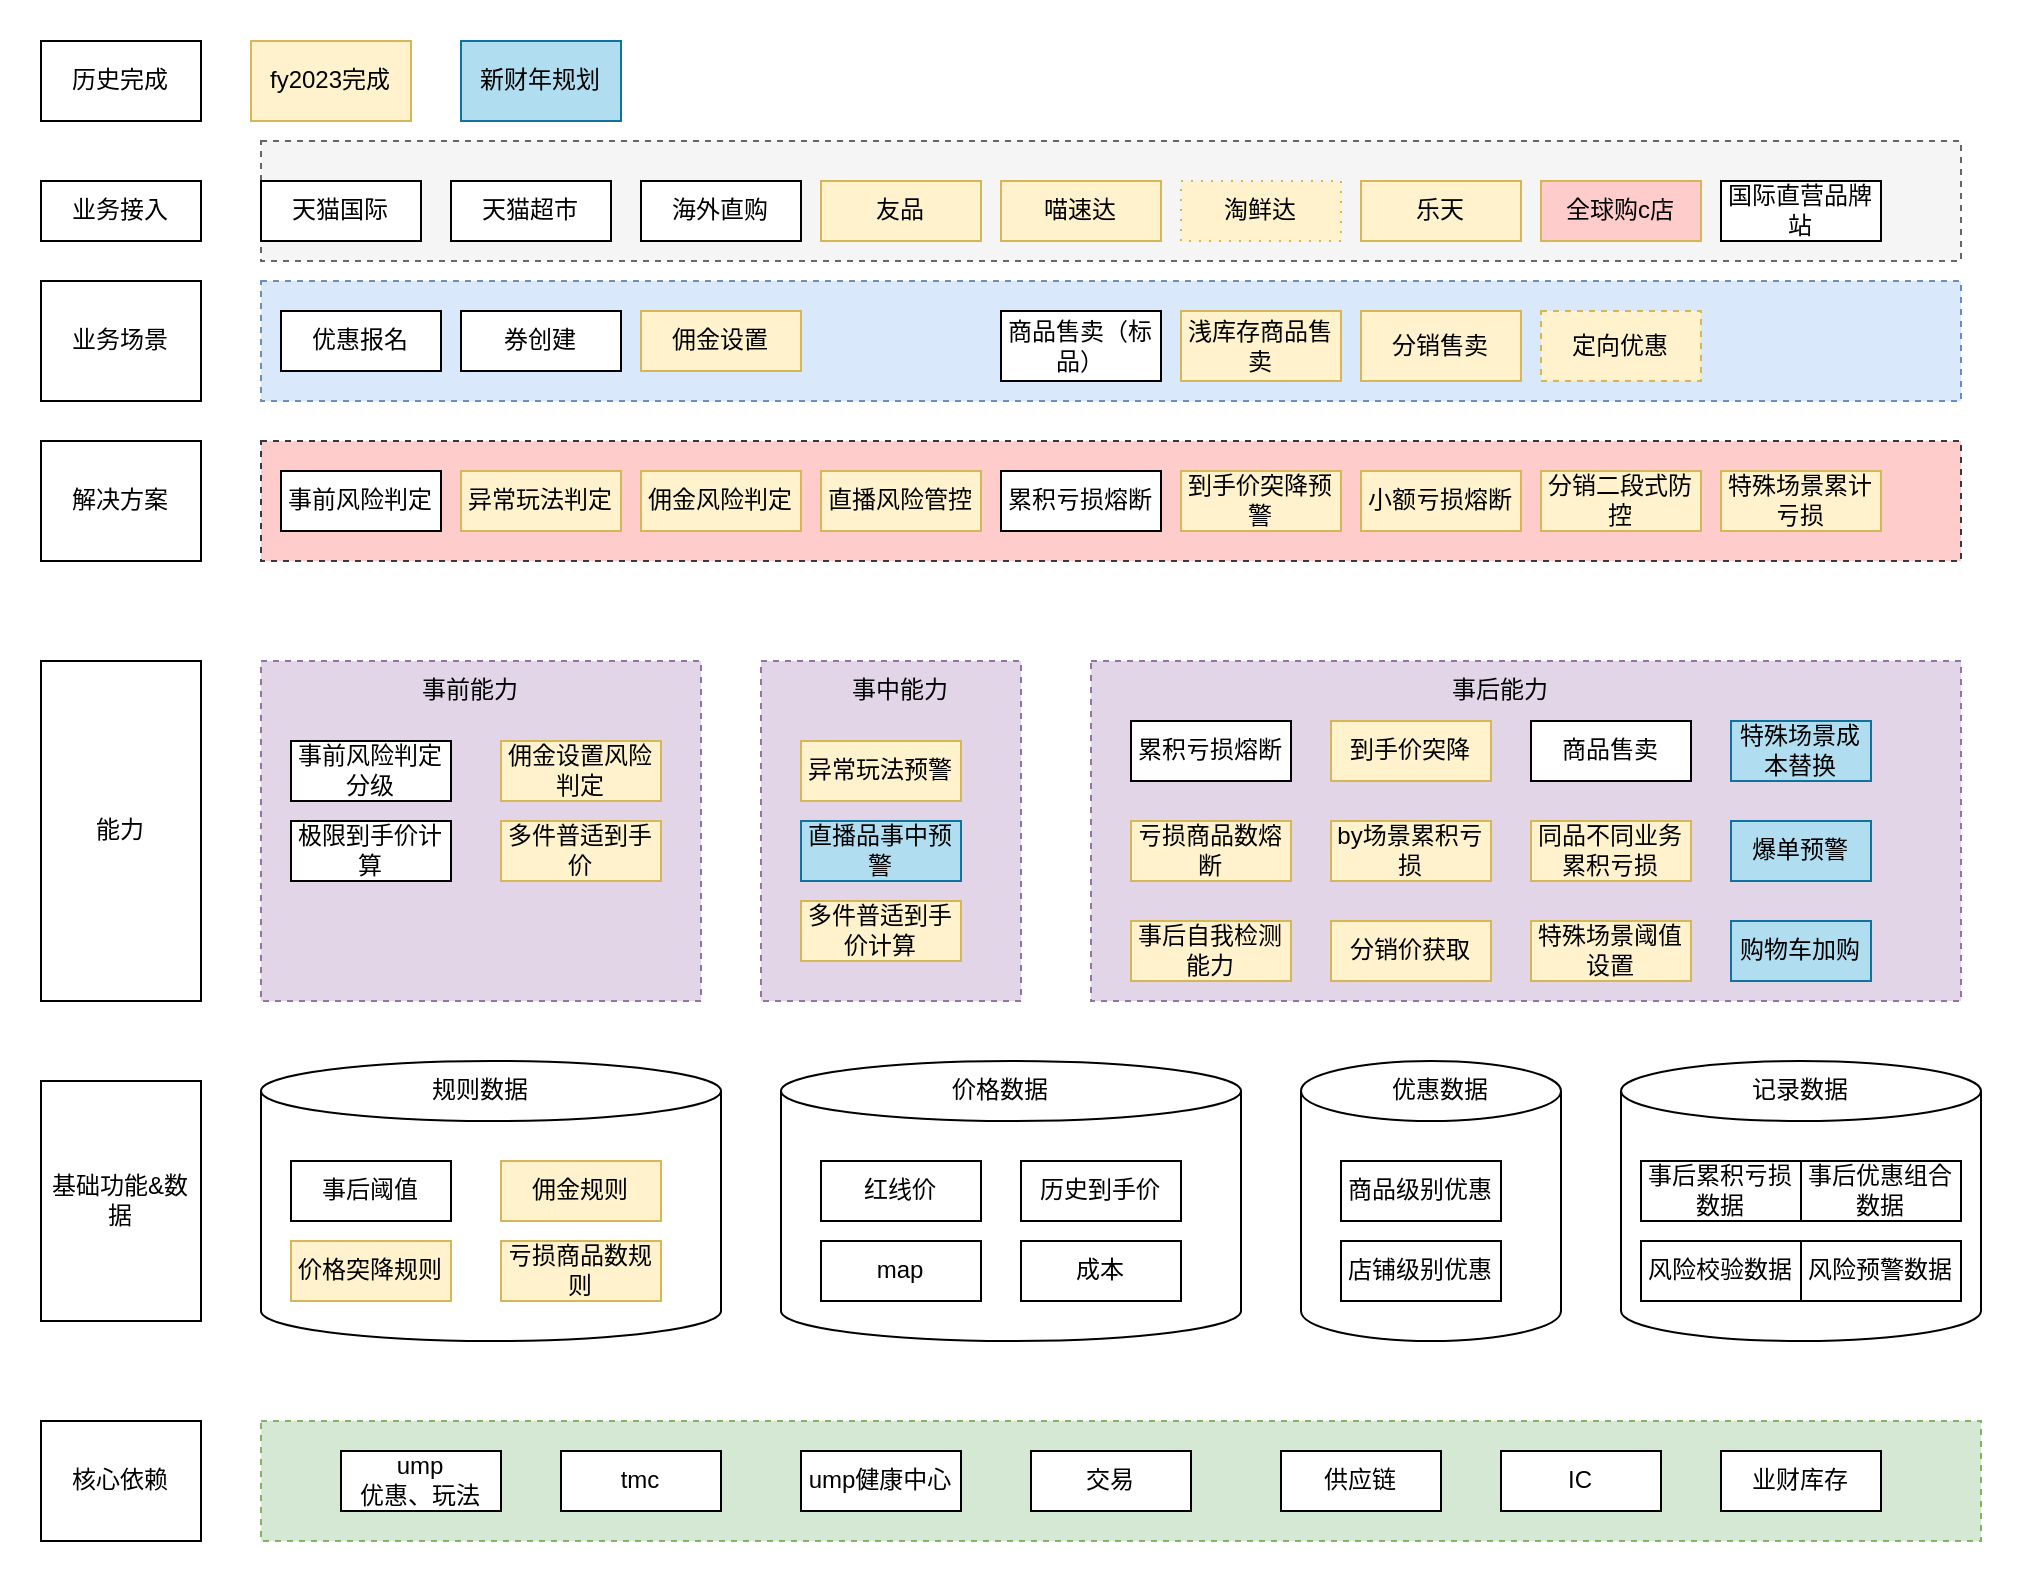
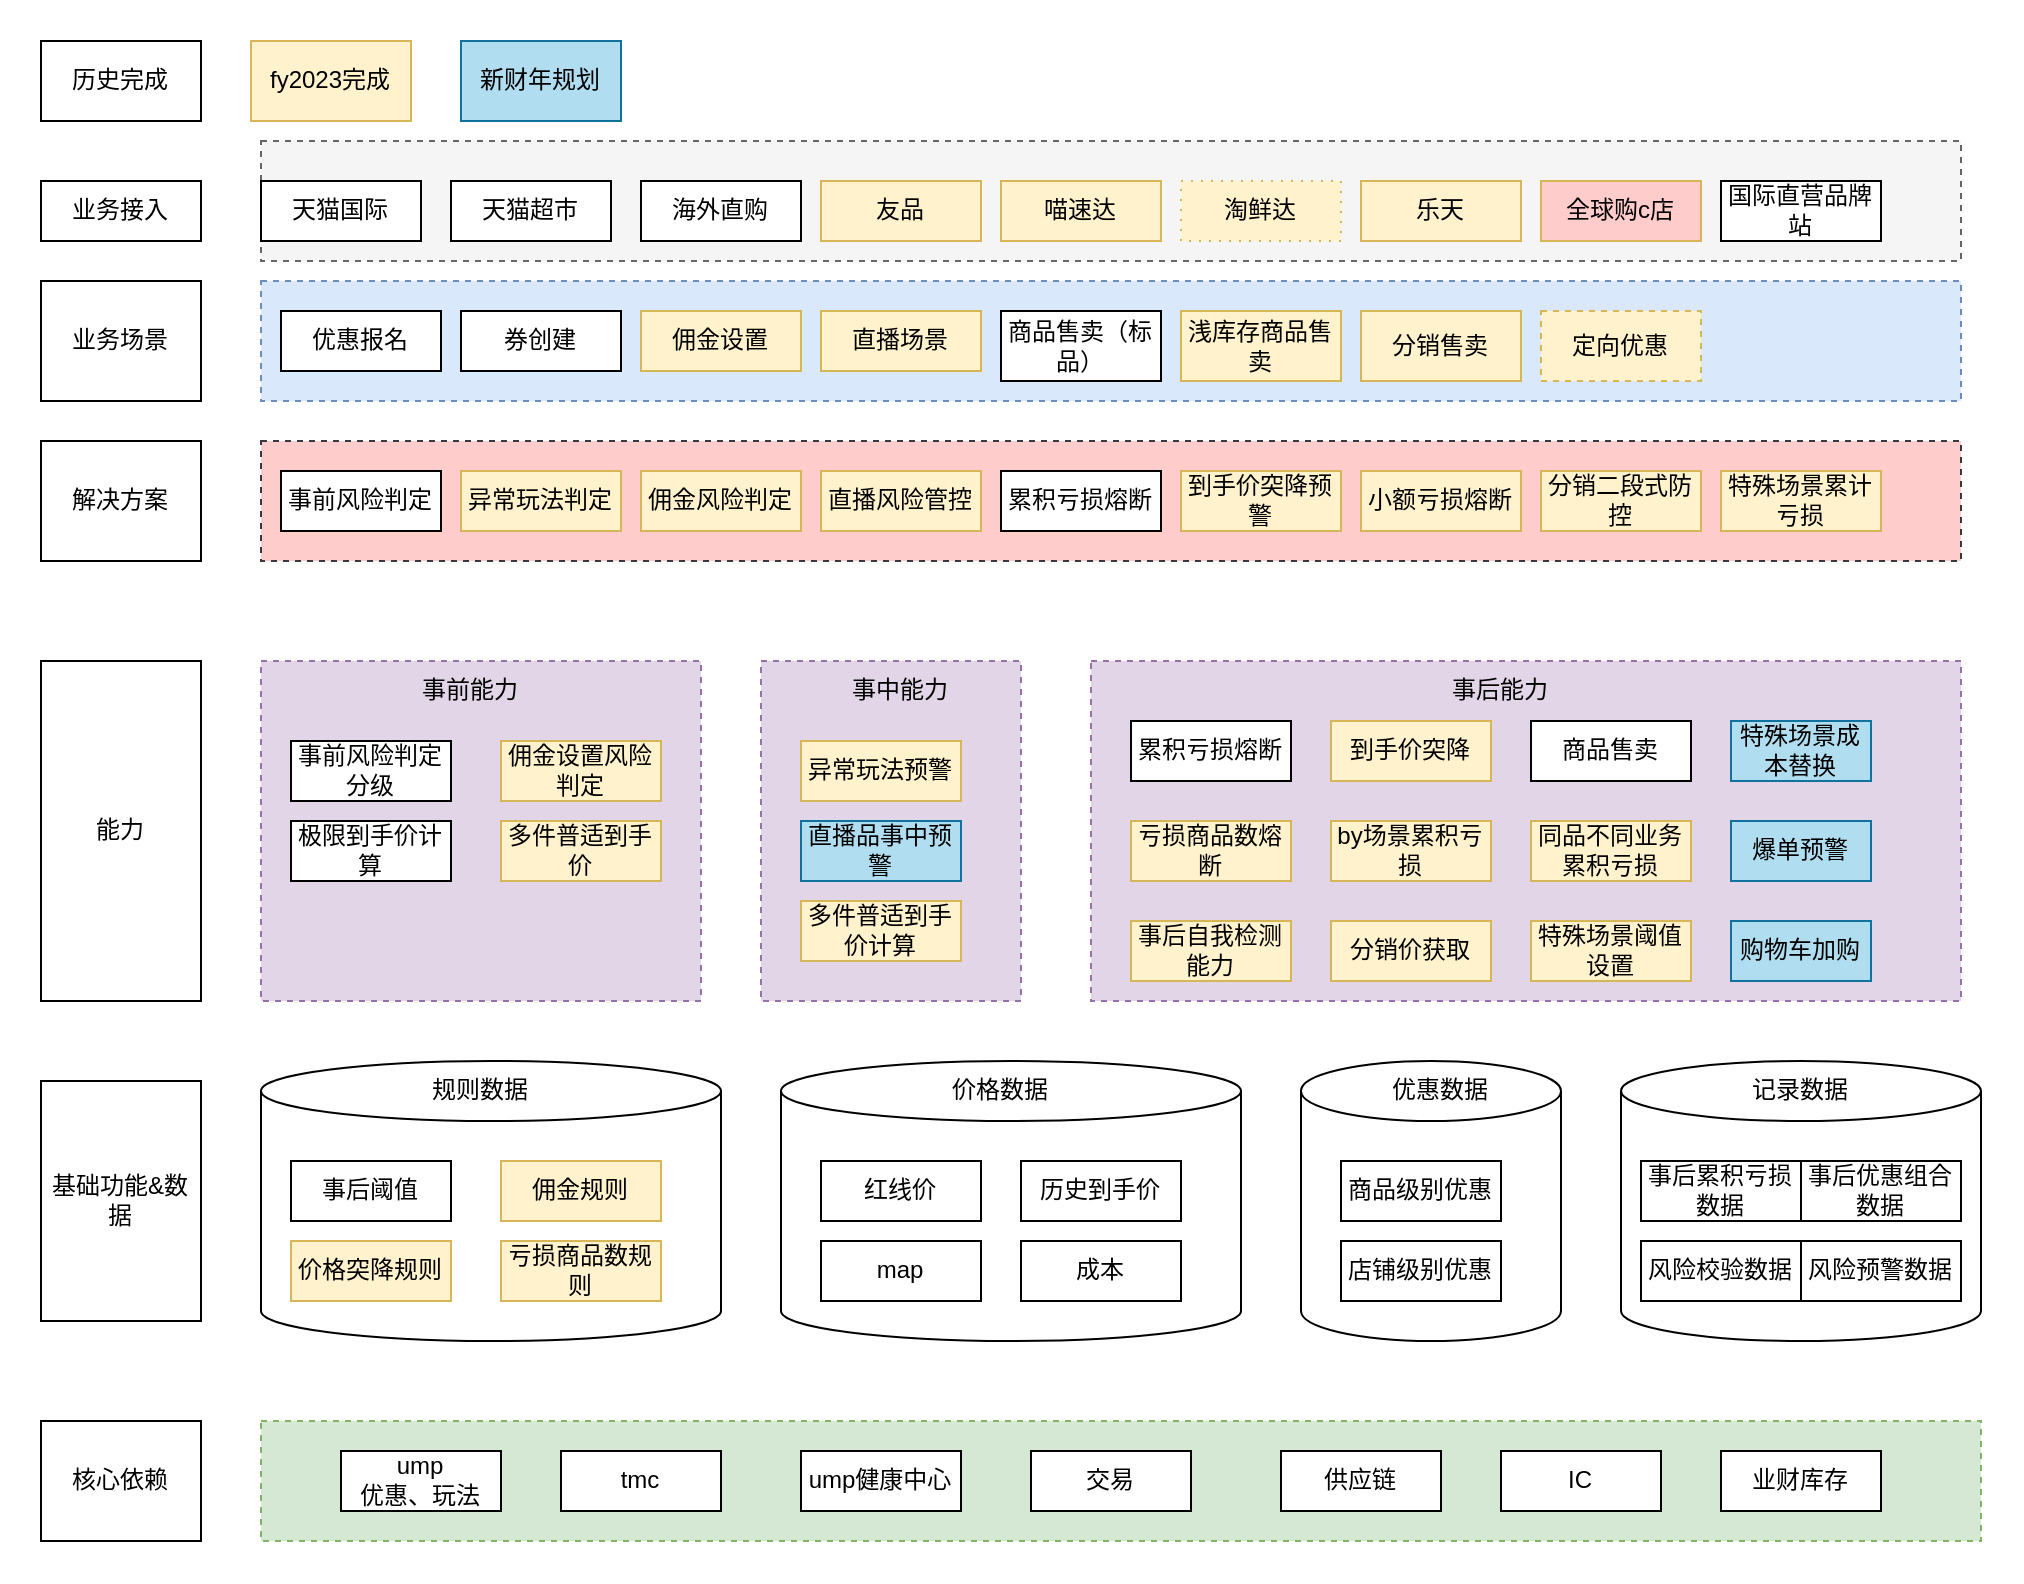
none -> (901, 341)
